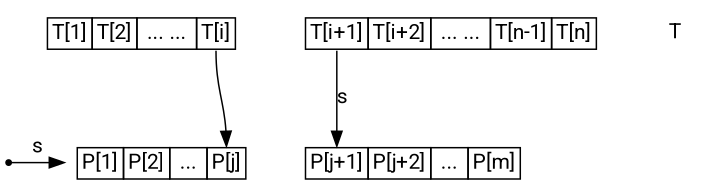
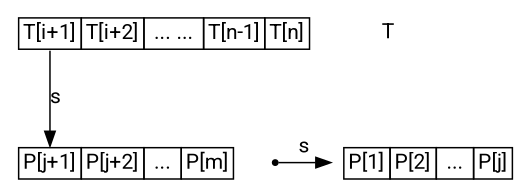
(141, 33) -> none
